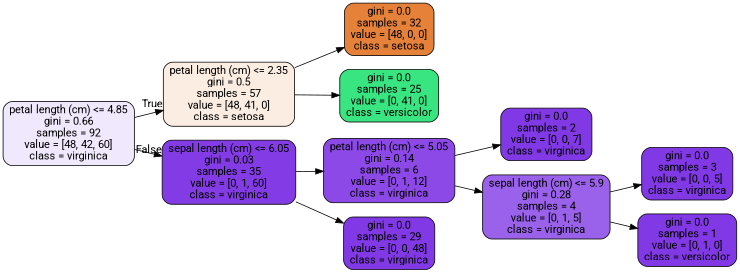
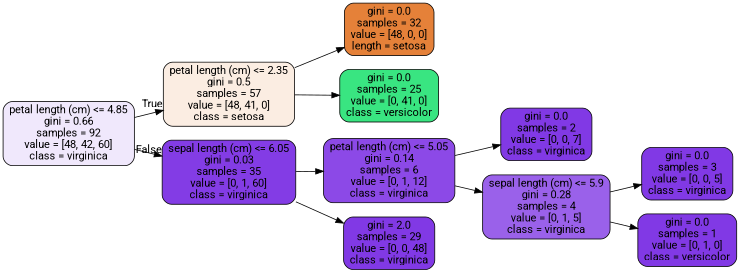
(389, 29) -> (389, 29)
(389, 243) -> (389, 243)
